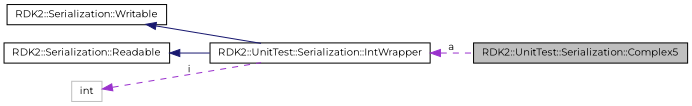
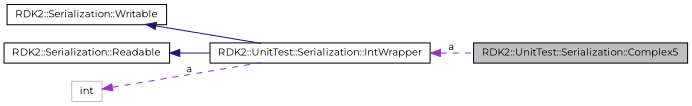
(190, 70) -> (190, 70)
